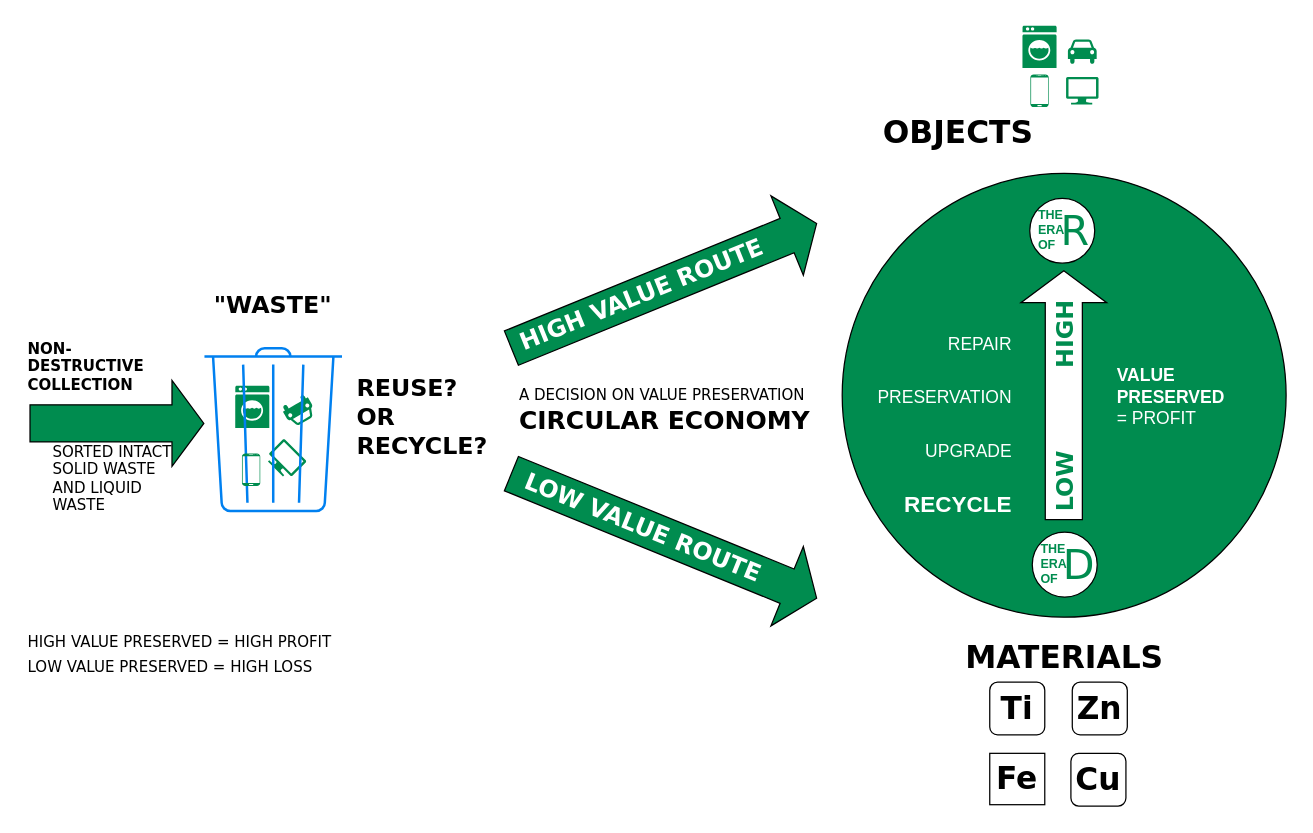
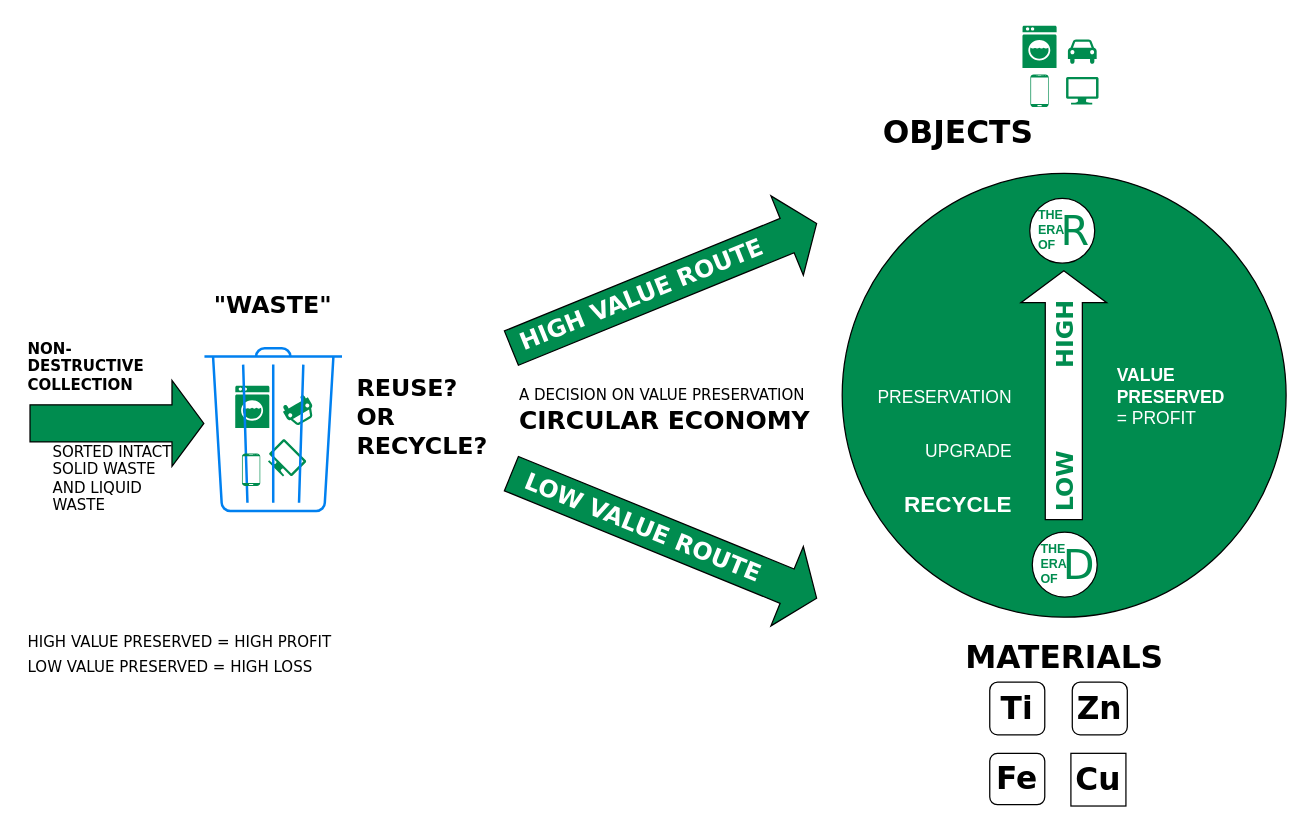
(977, 344) -> none
(1017, 779) -> (1017, 779)
(1098, 779) -> (1098, 779)
